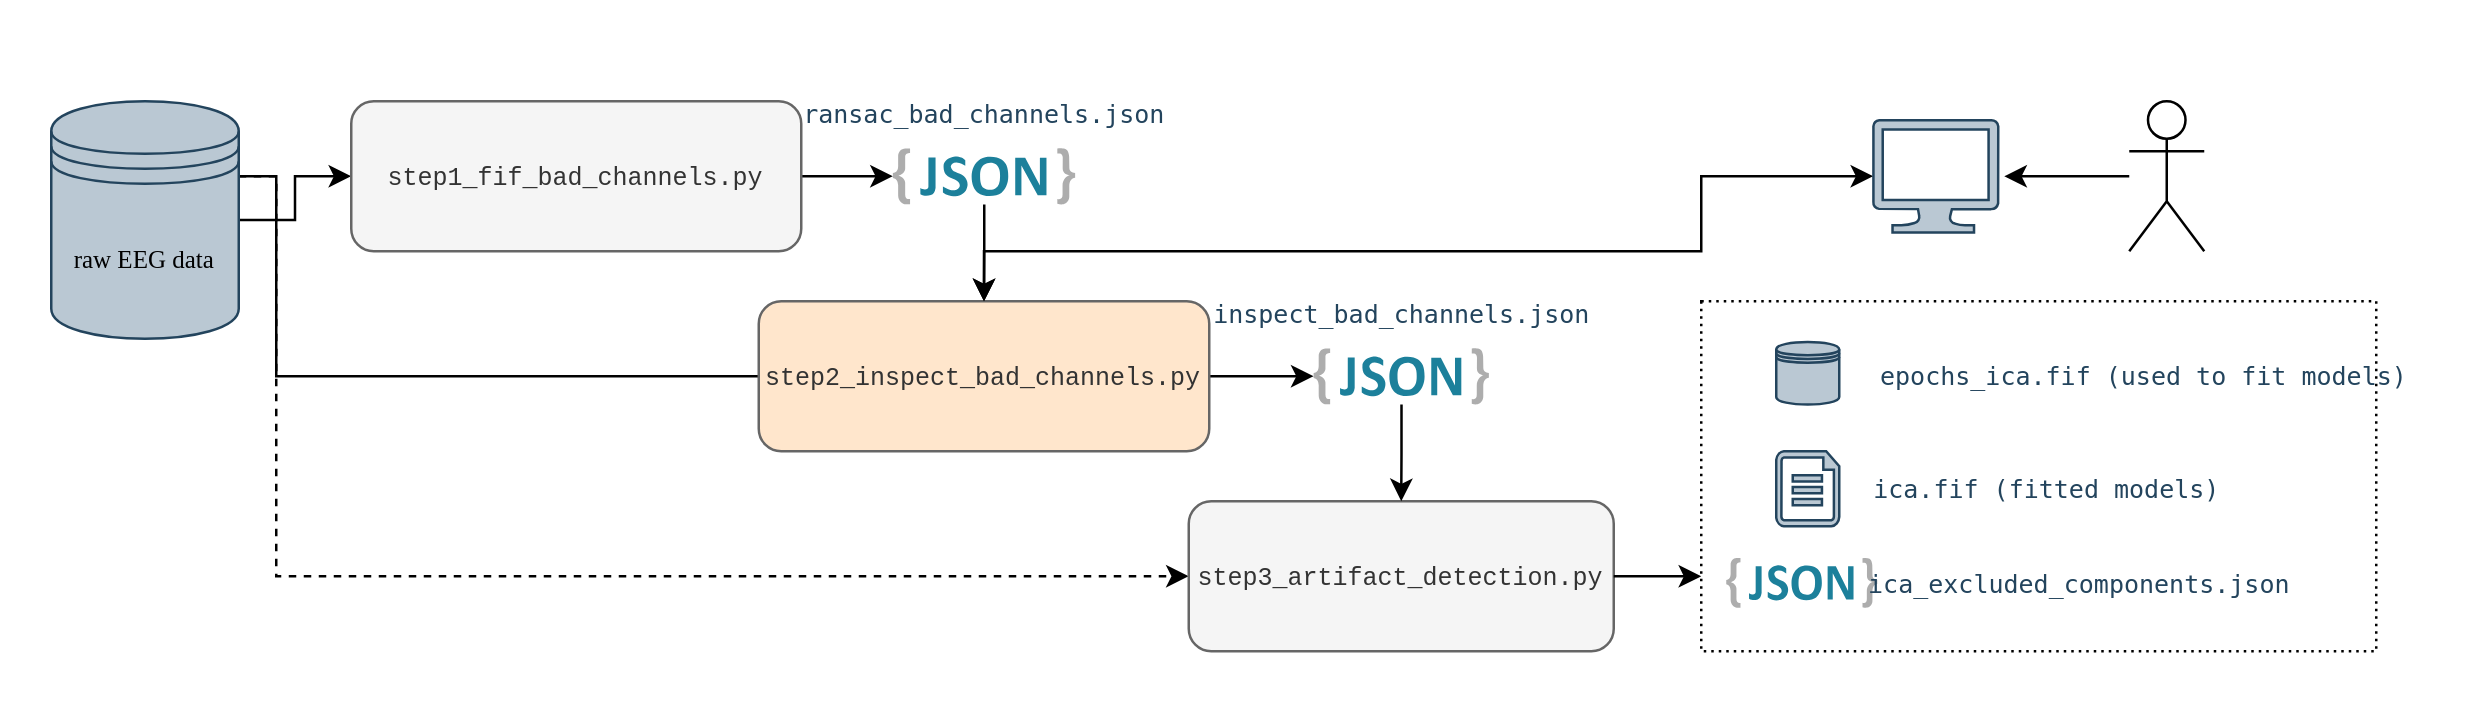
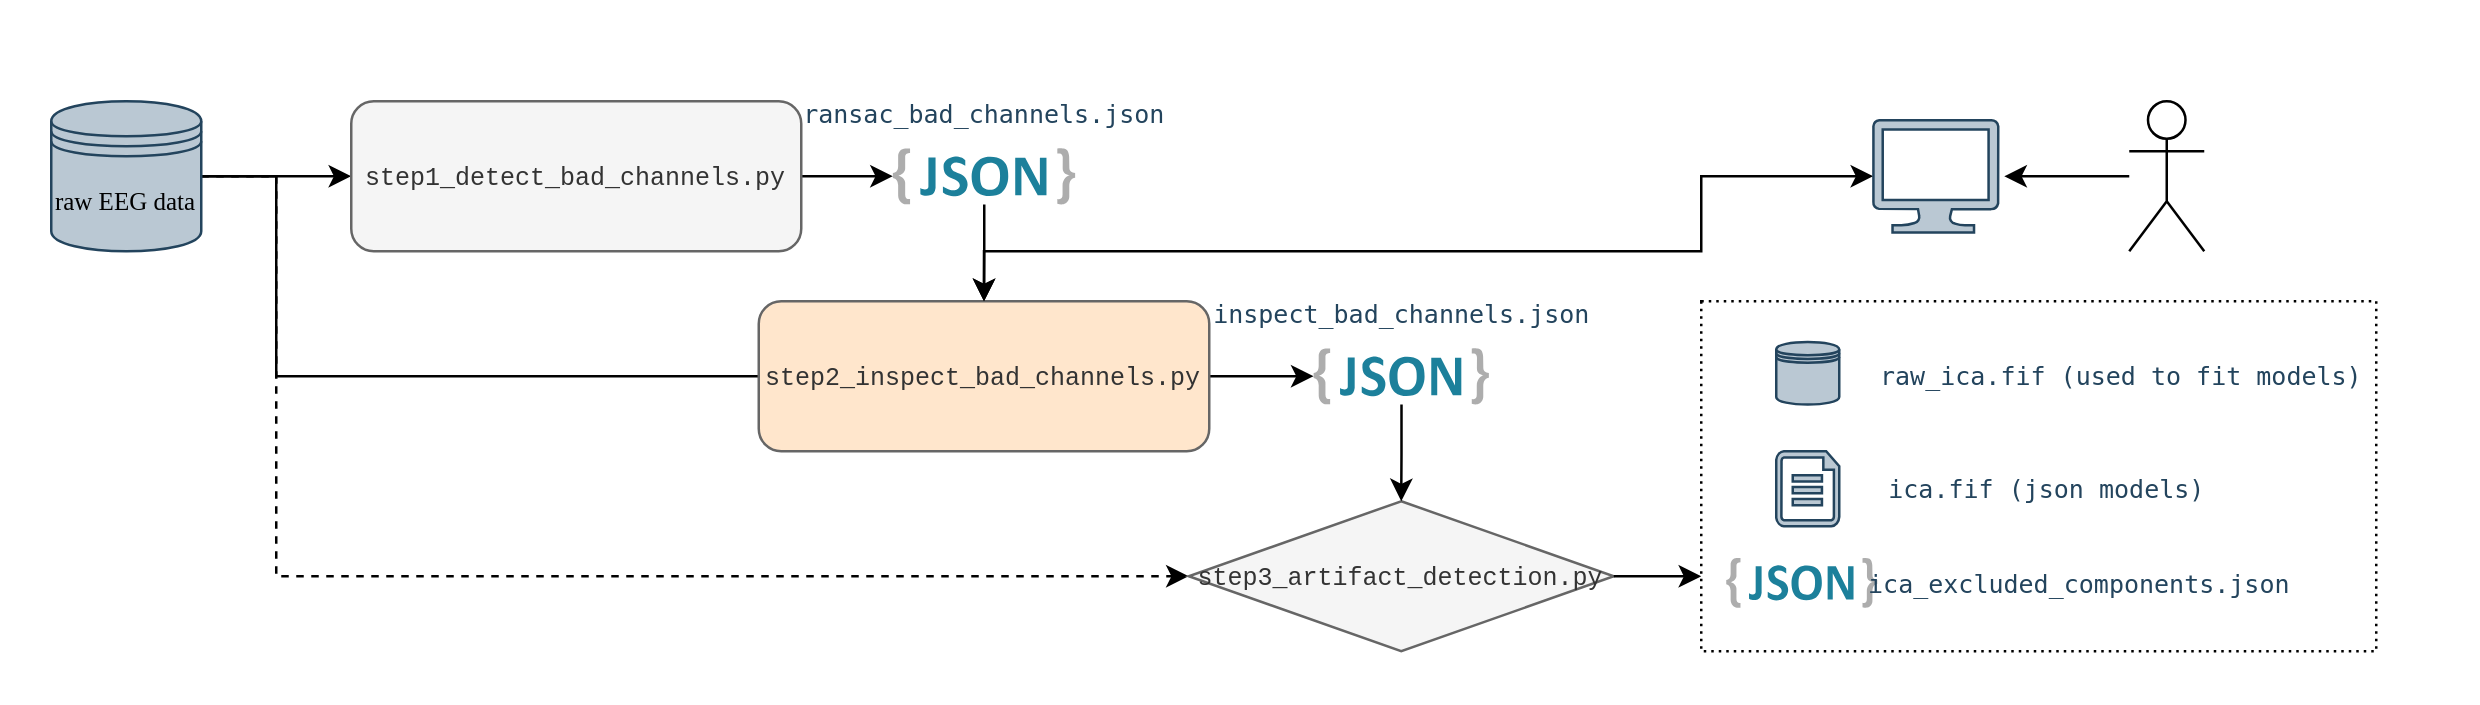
(576, 176) -> (576, 176)
(145, 220) -> (126, 176)
(2140, 376) -> (2115, 376)
(2040, 489) -> (2040, 489)
(1401, 576) -> (1401, 576)
